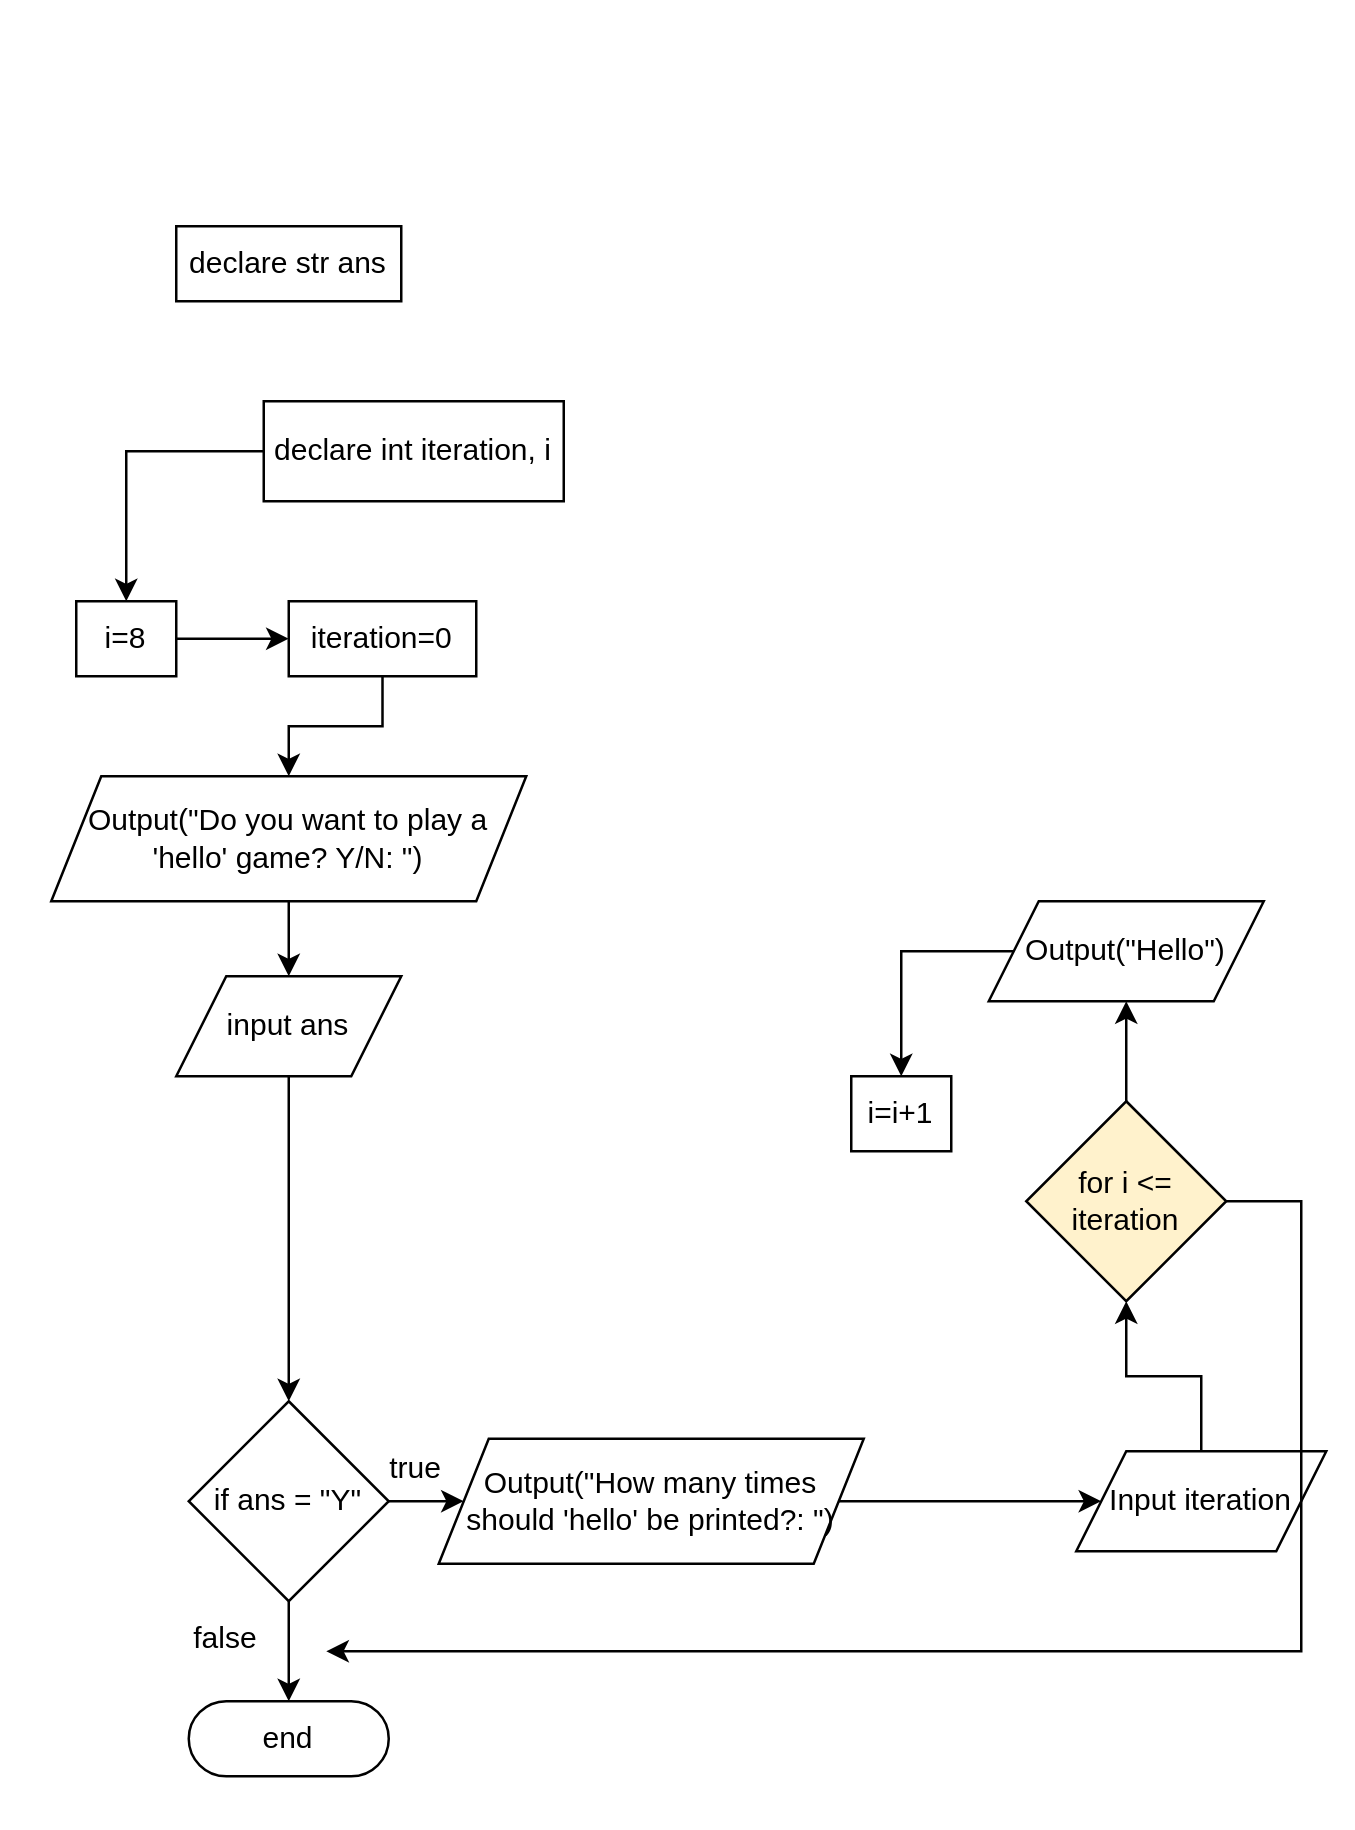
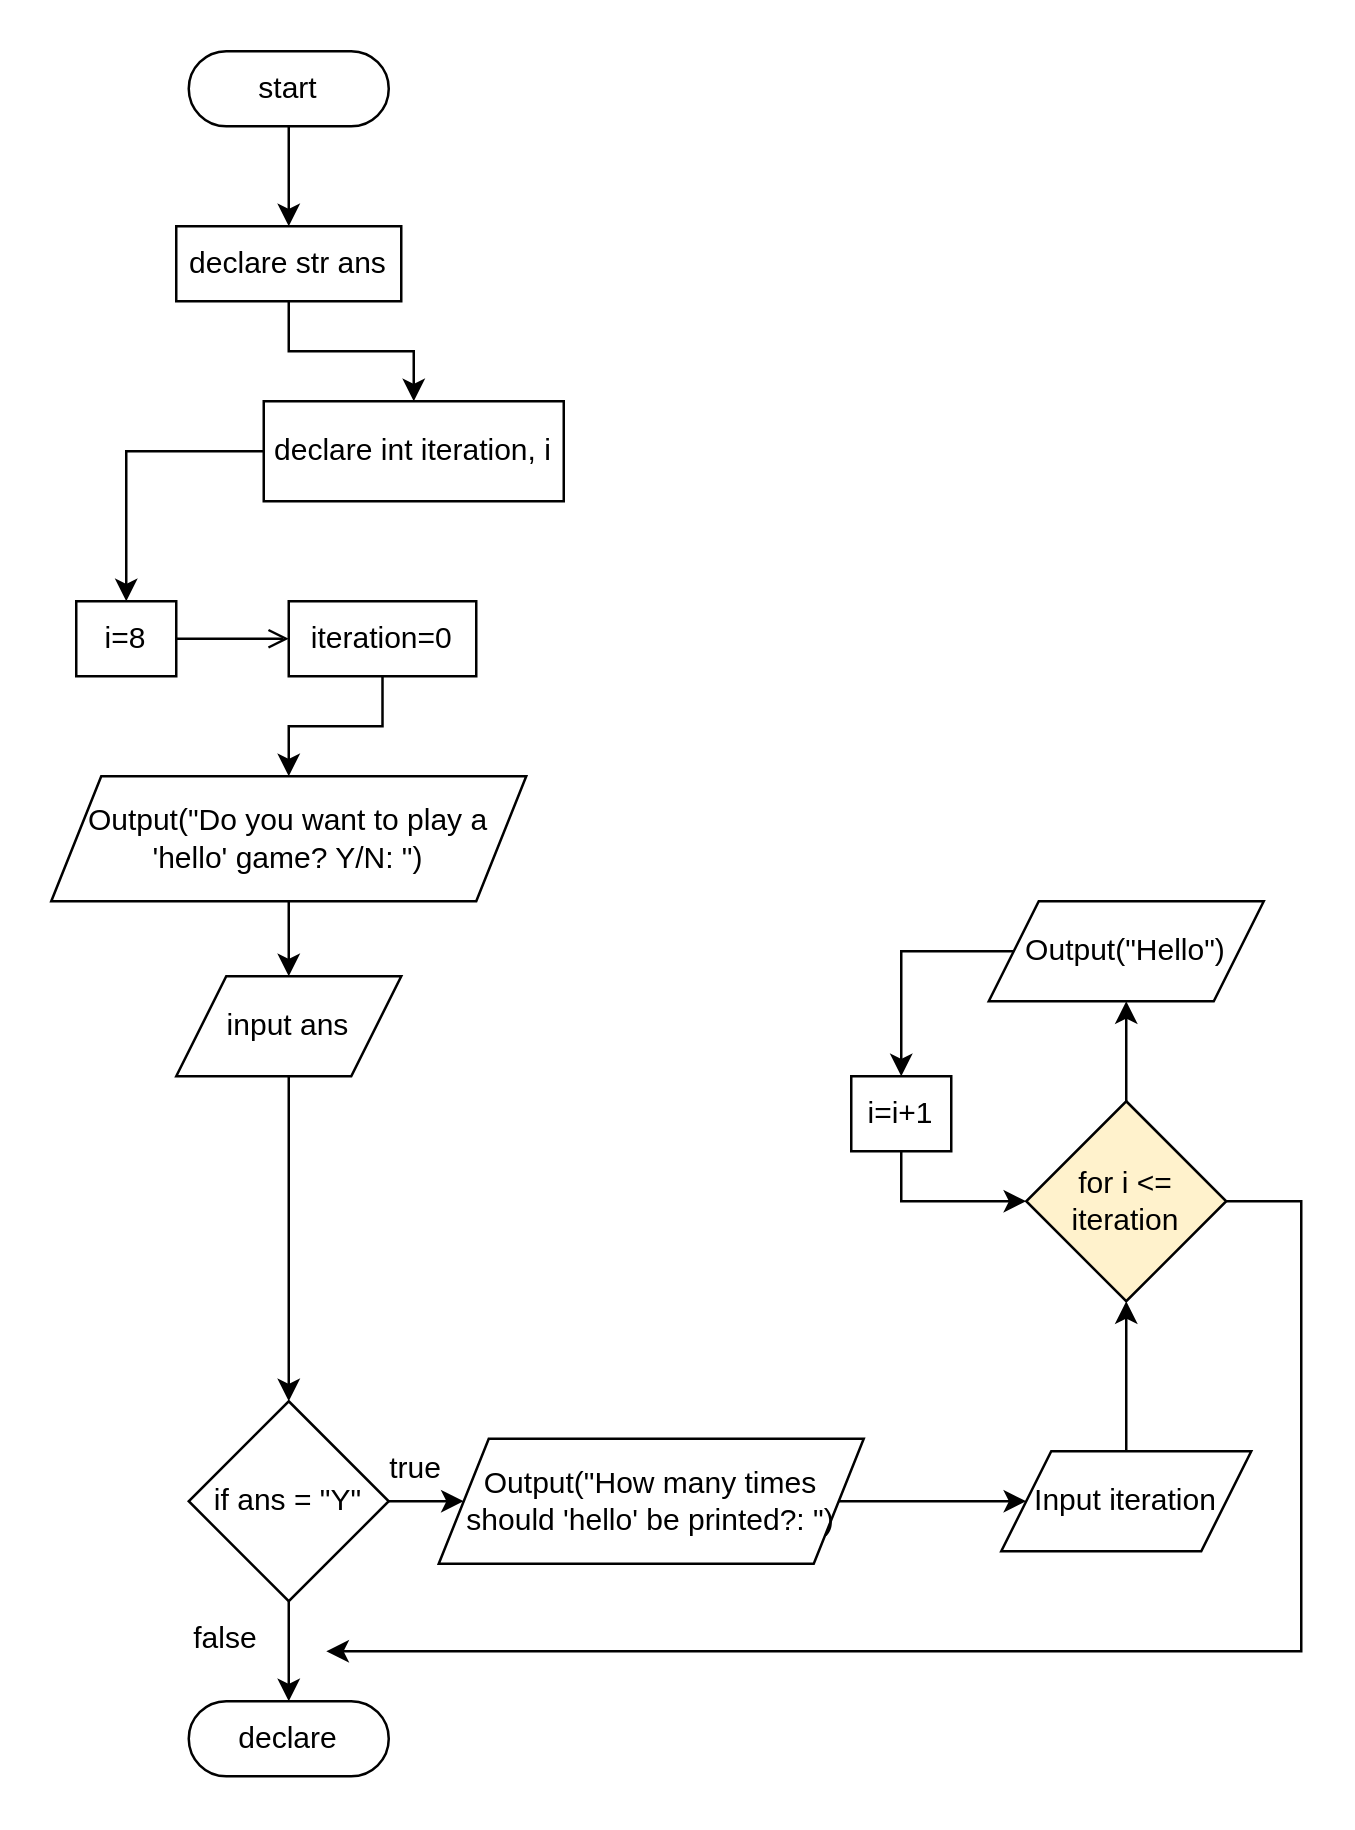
none -> (289, 89)
none -> (289, 168)
none -> (343, 351)
(270, 639) -> (274, 639)
none -> (930, 1201)
(1201, 1501) -> (1126, 1501)
(289, 1739) -> (289, 1739)
